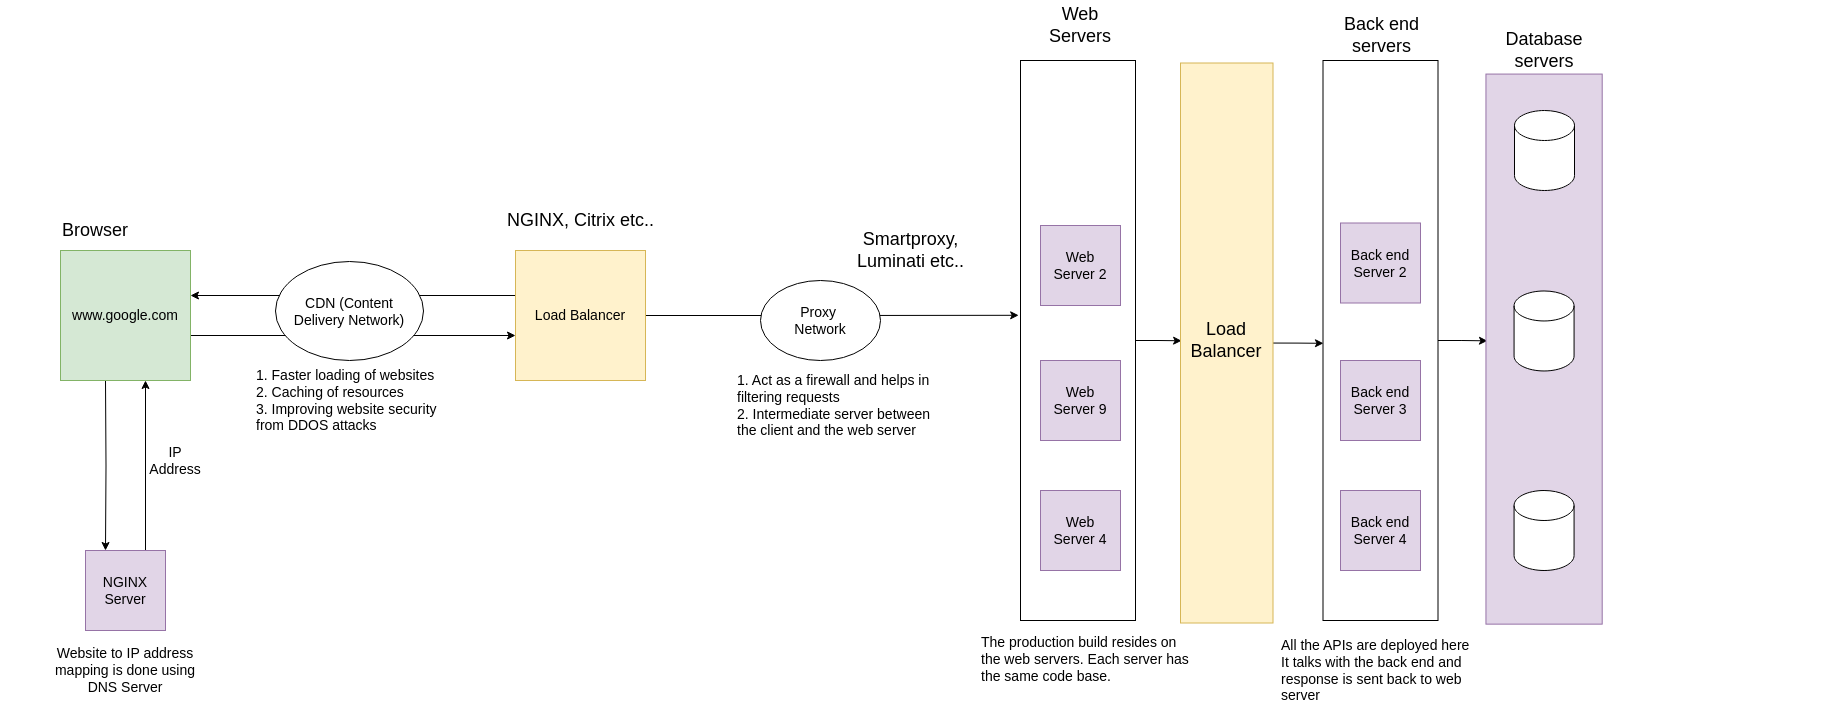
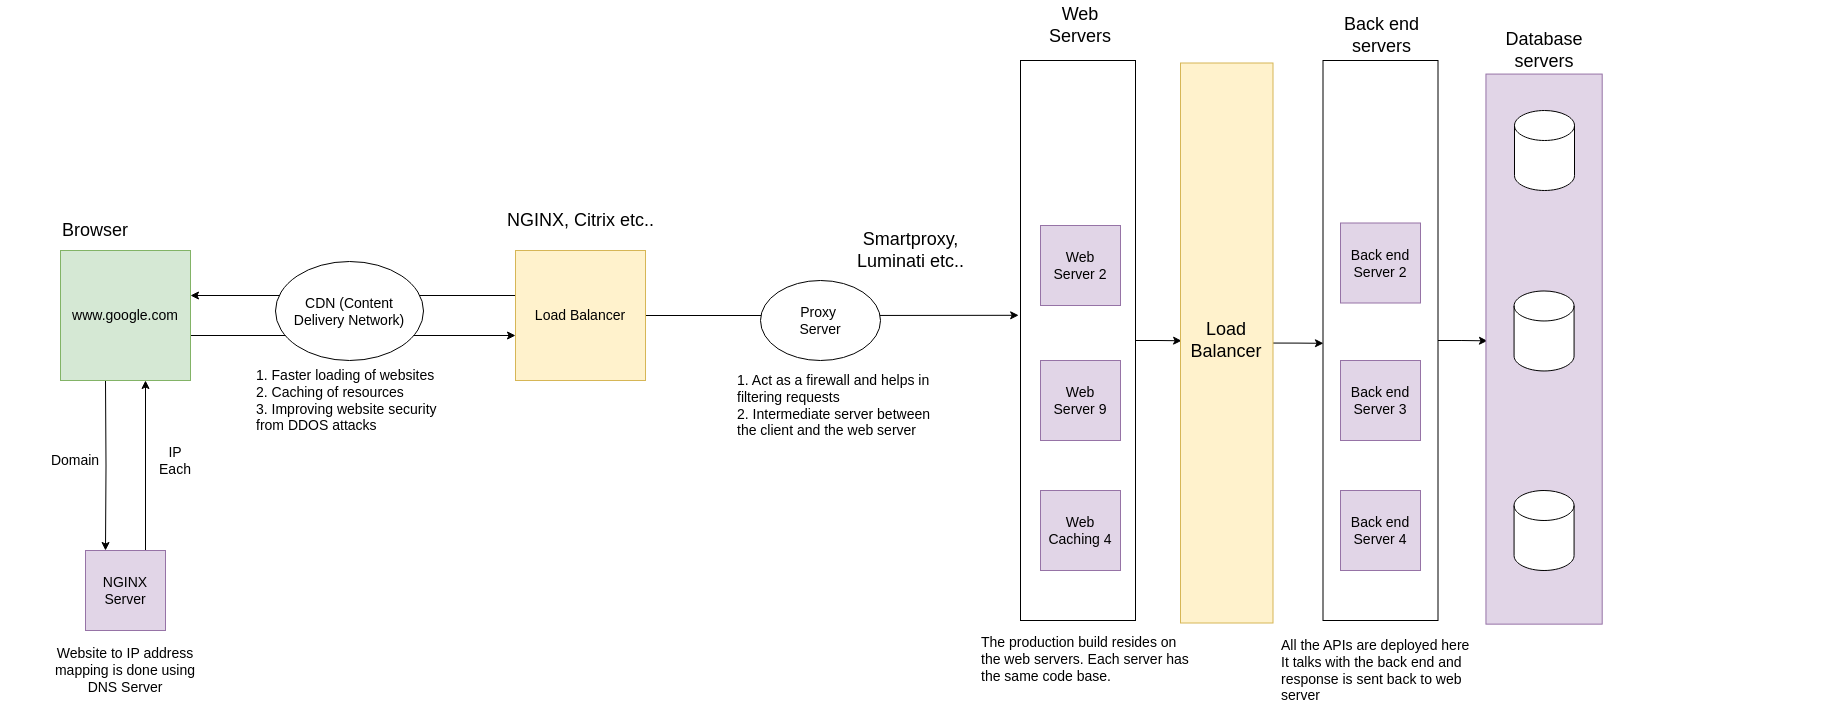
(821, 321) -> (821, 321)
none -> (76, 461)
(176, 461) -> (176, 461)
(1081, 531) -> (1081, 531)
